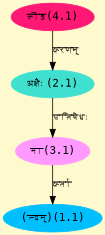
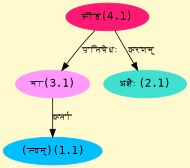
(53, 114) -> (80, 47)
